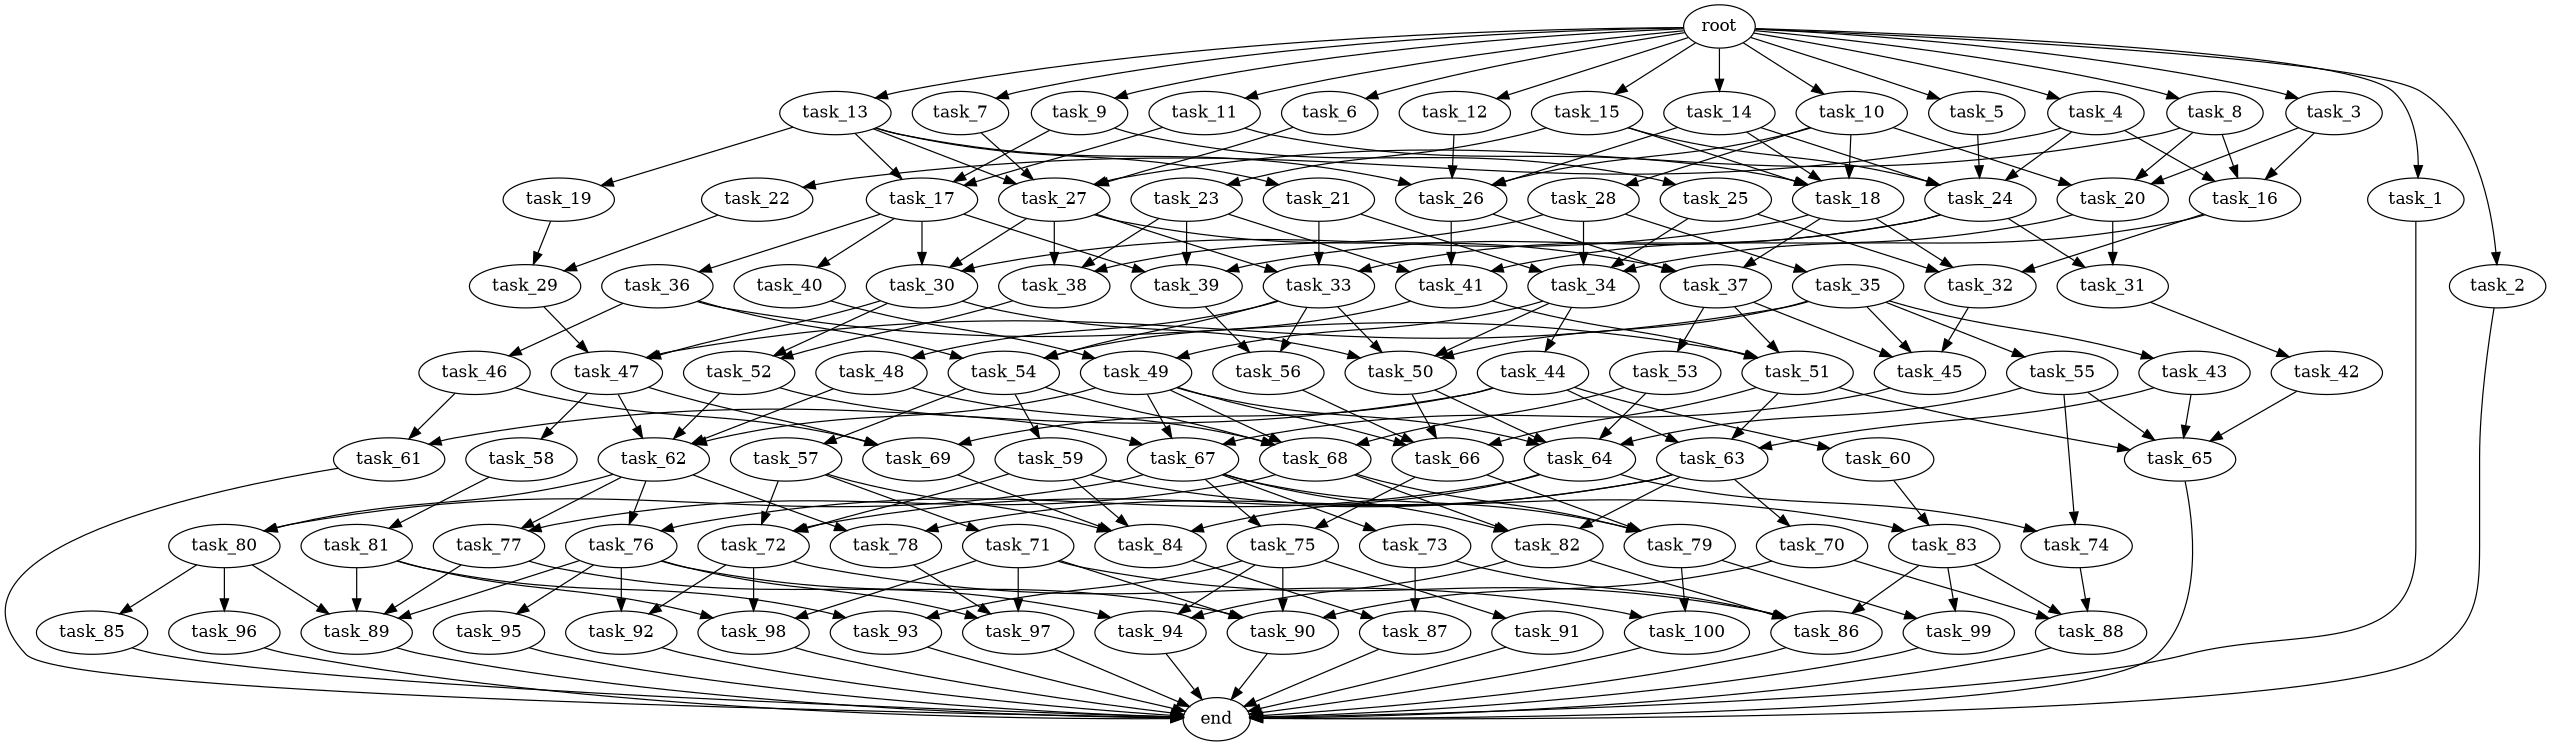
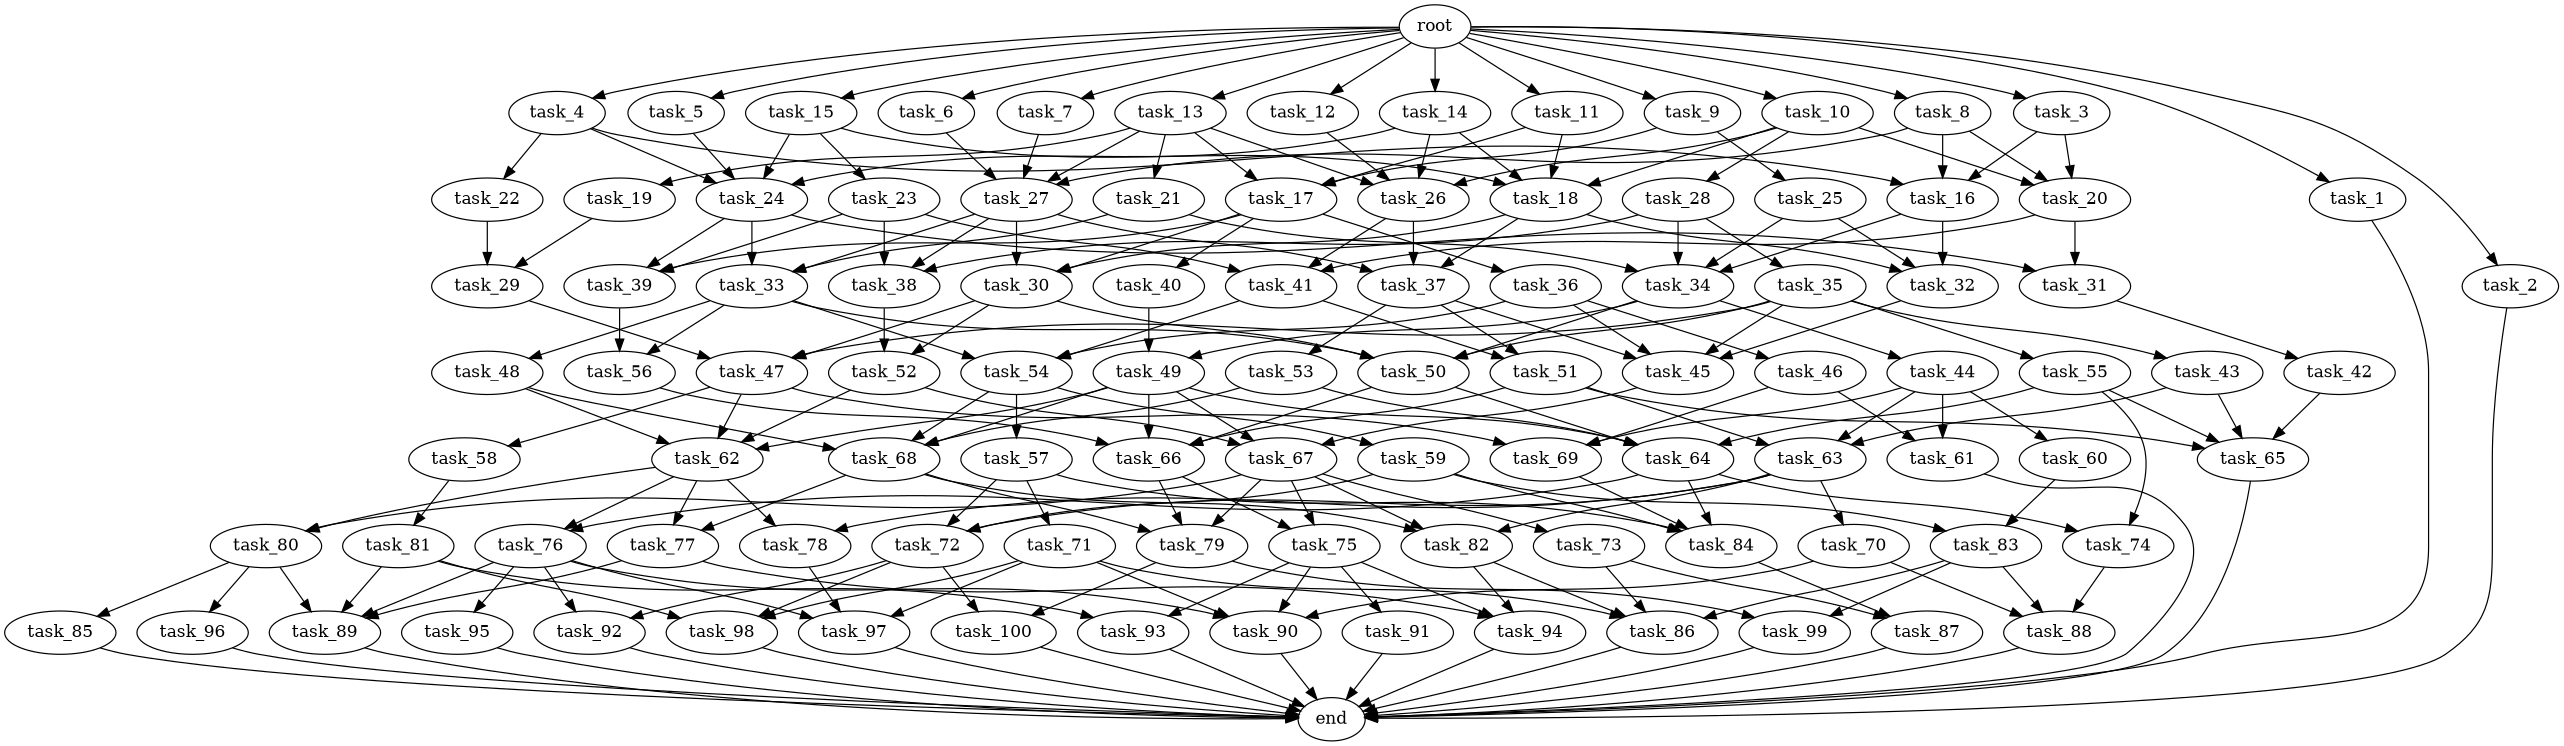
(1484, 325) -> (1623, 337)
